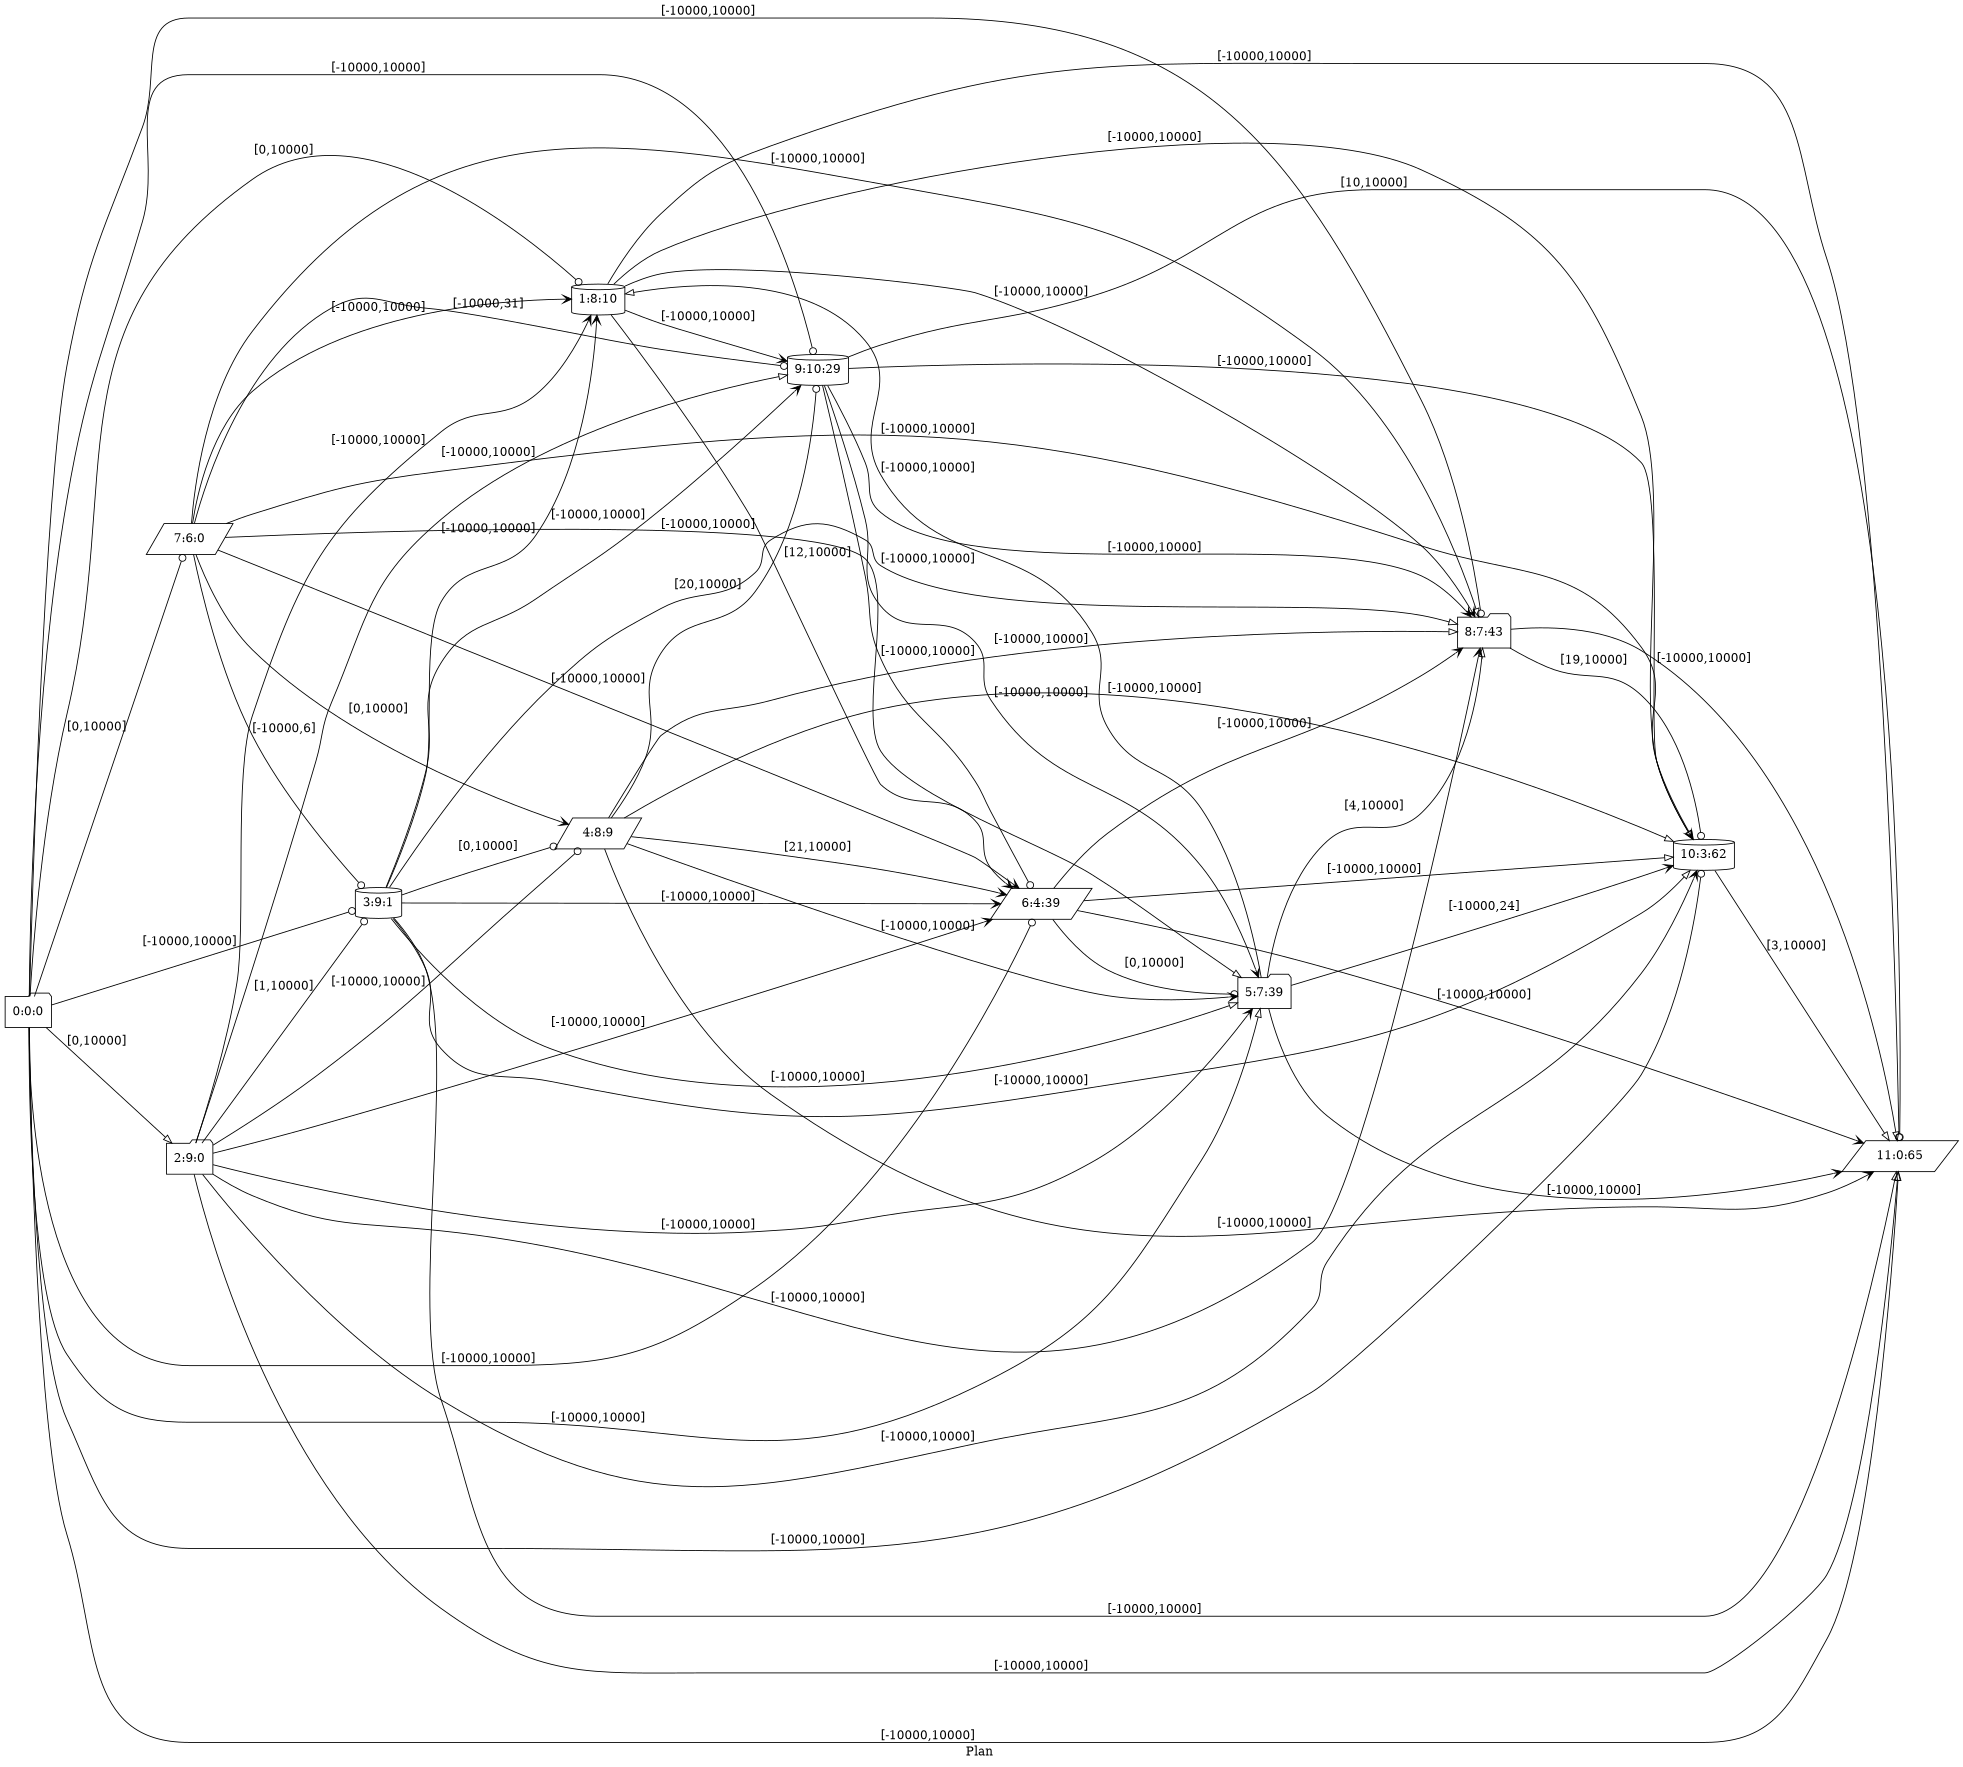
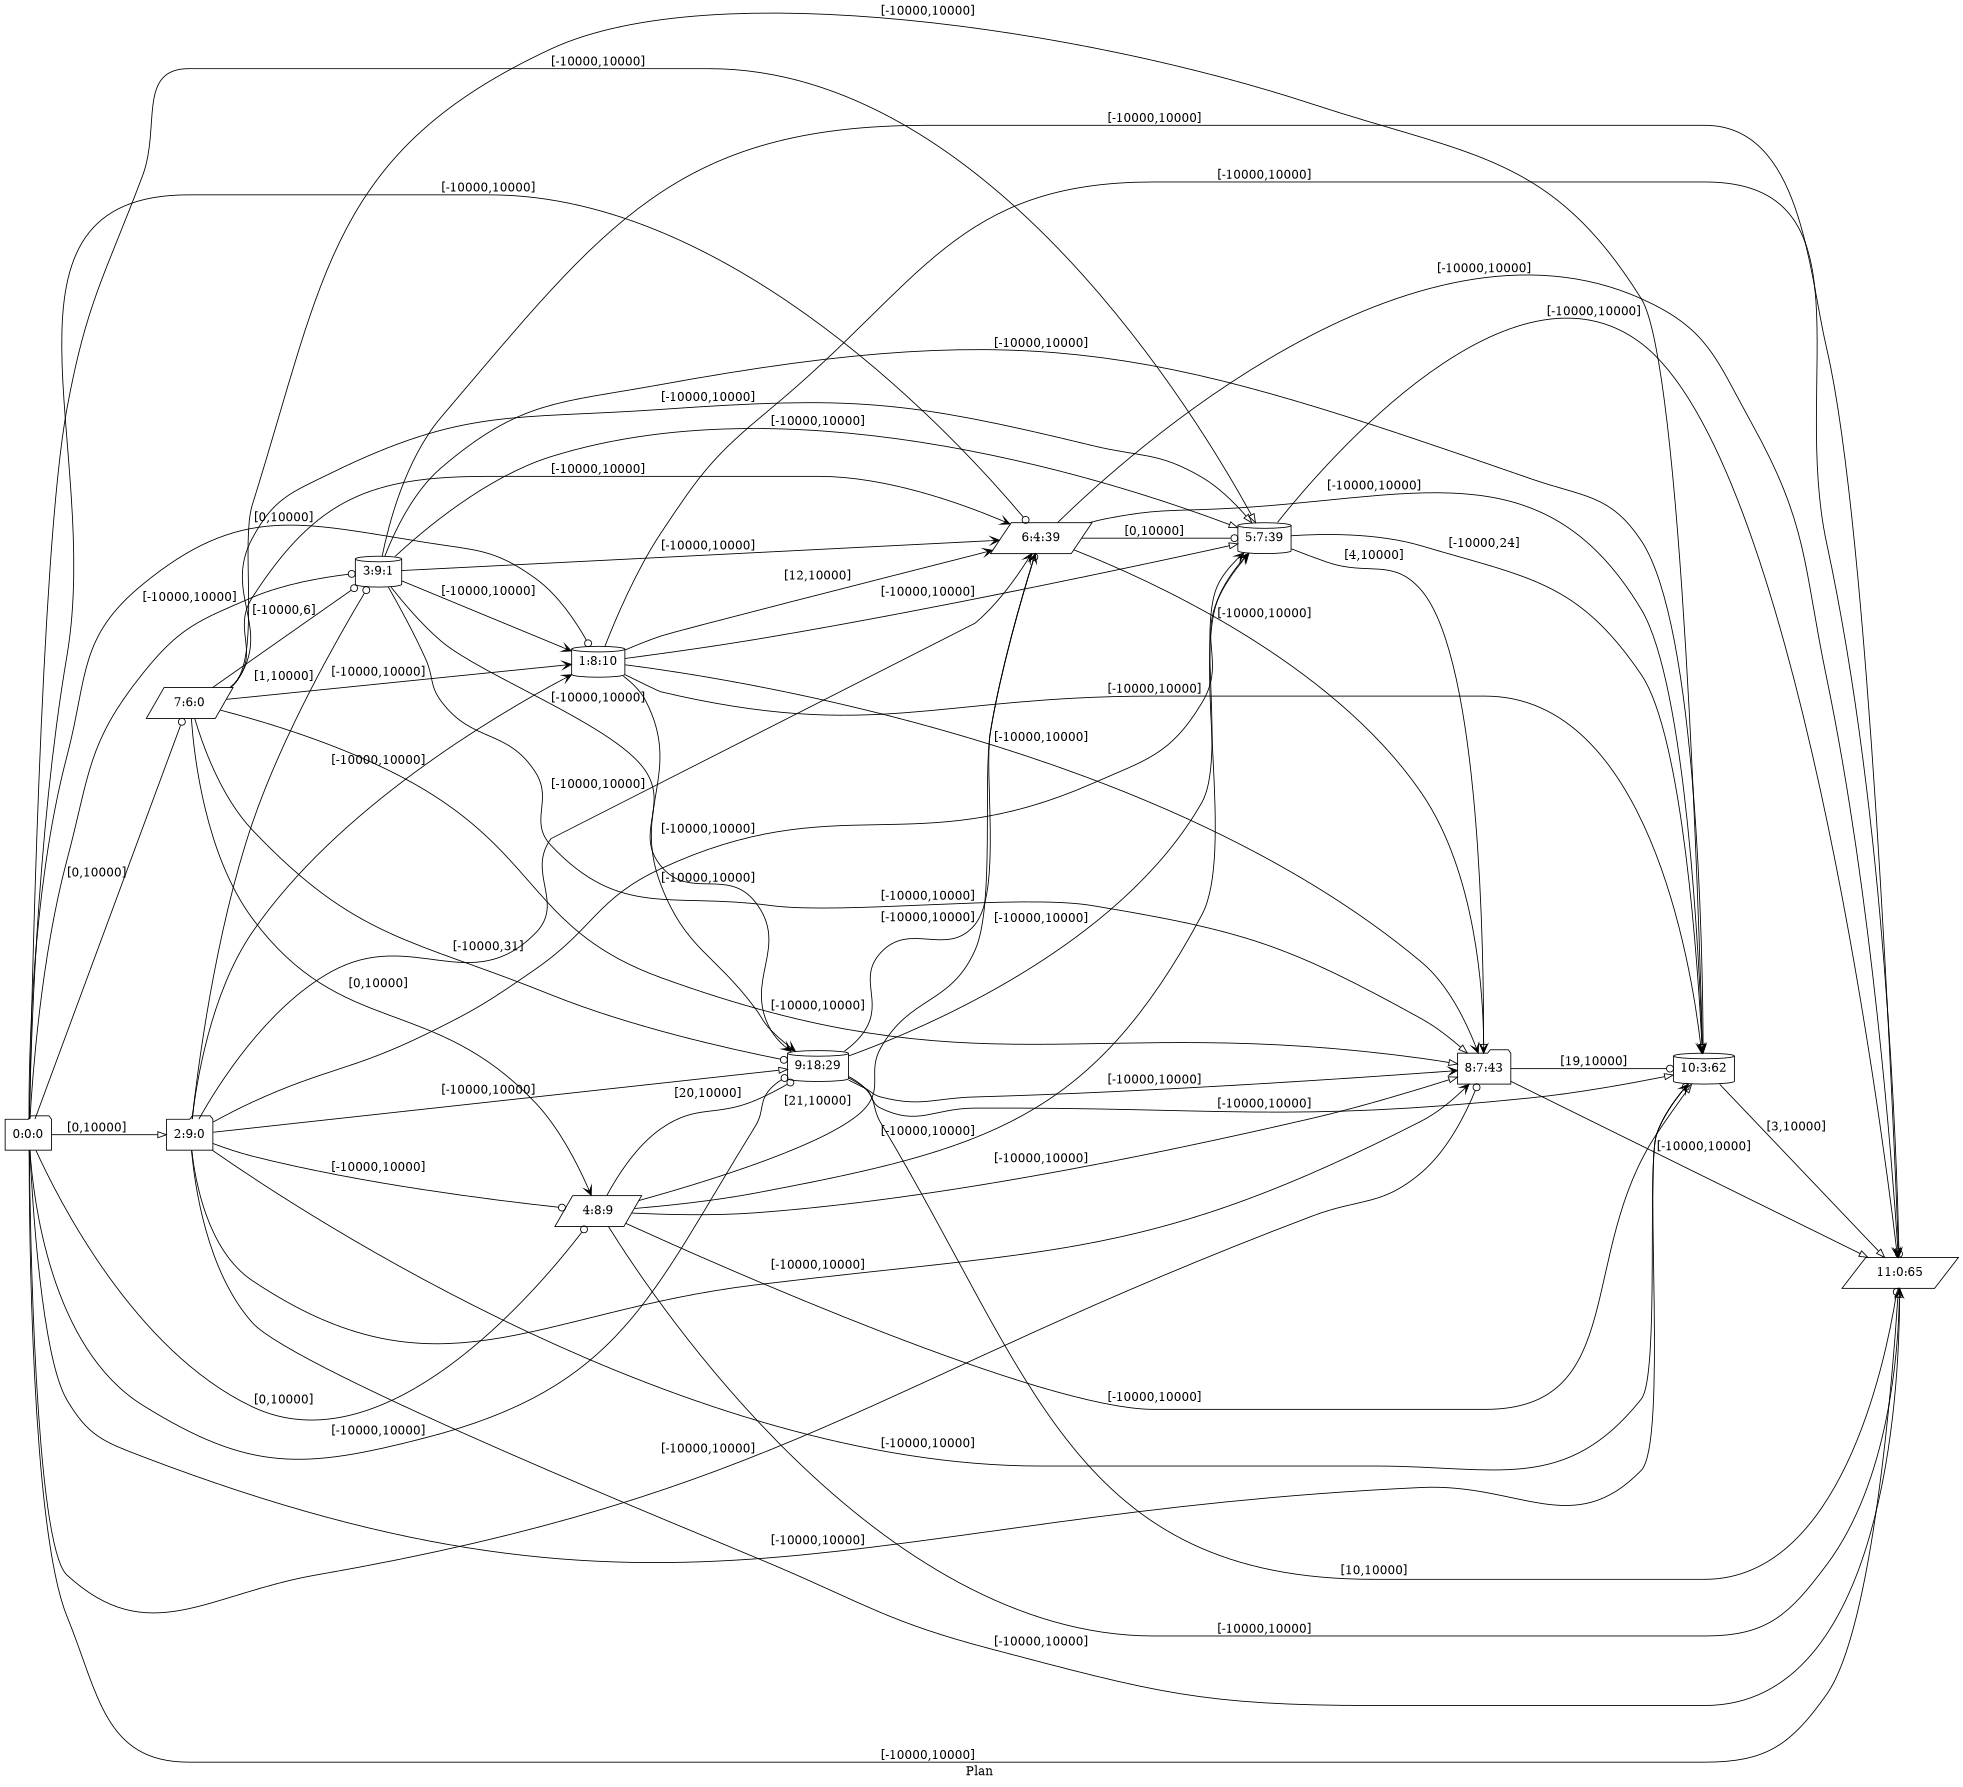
(818, 370) -> (818, 1066)
(994, 558) -> (928, 608)
(476, 870) -> (280, 1414)
(1264, 993) -> (1264, 538)
